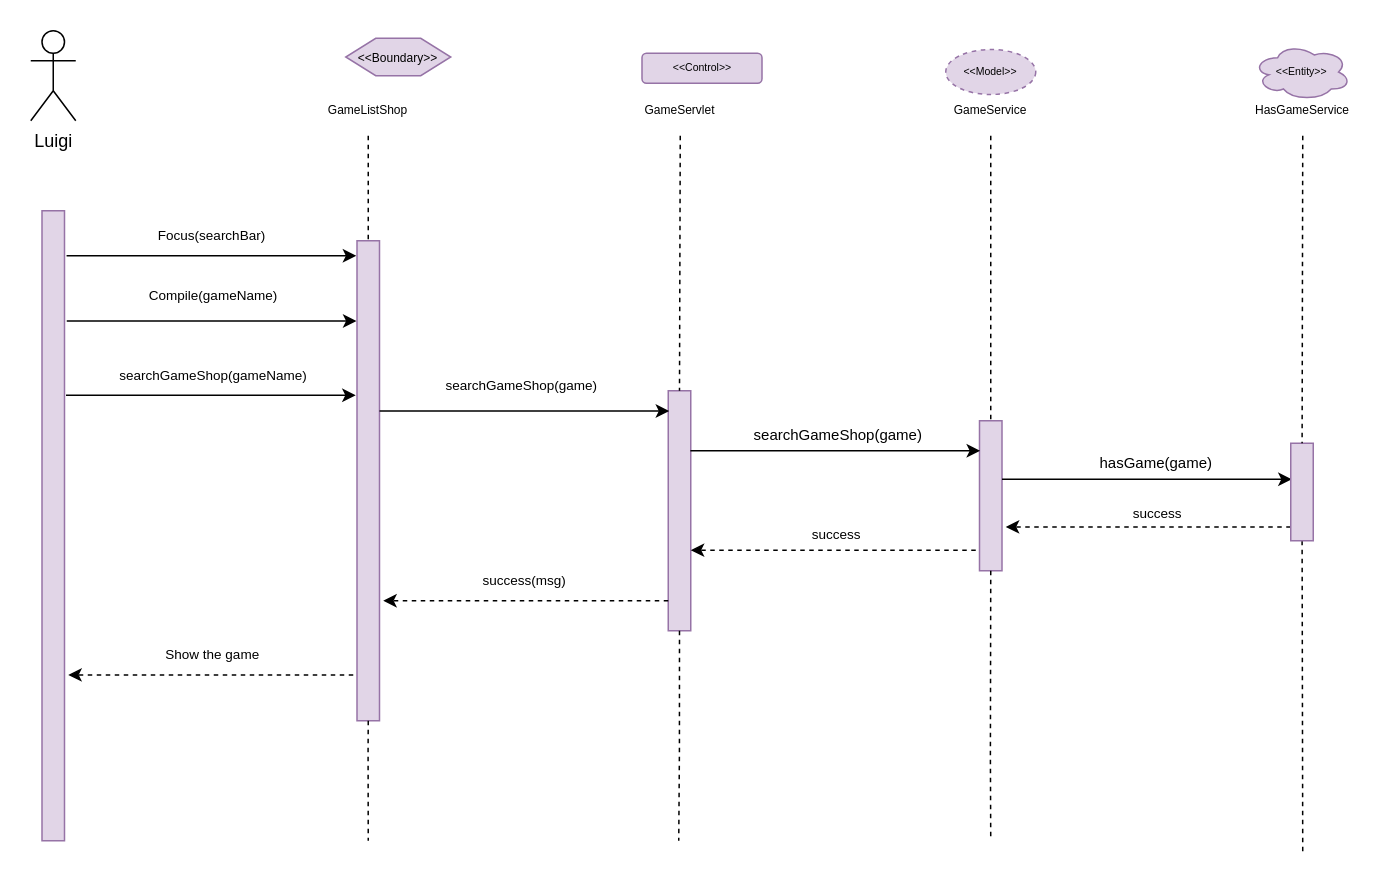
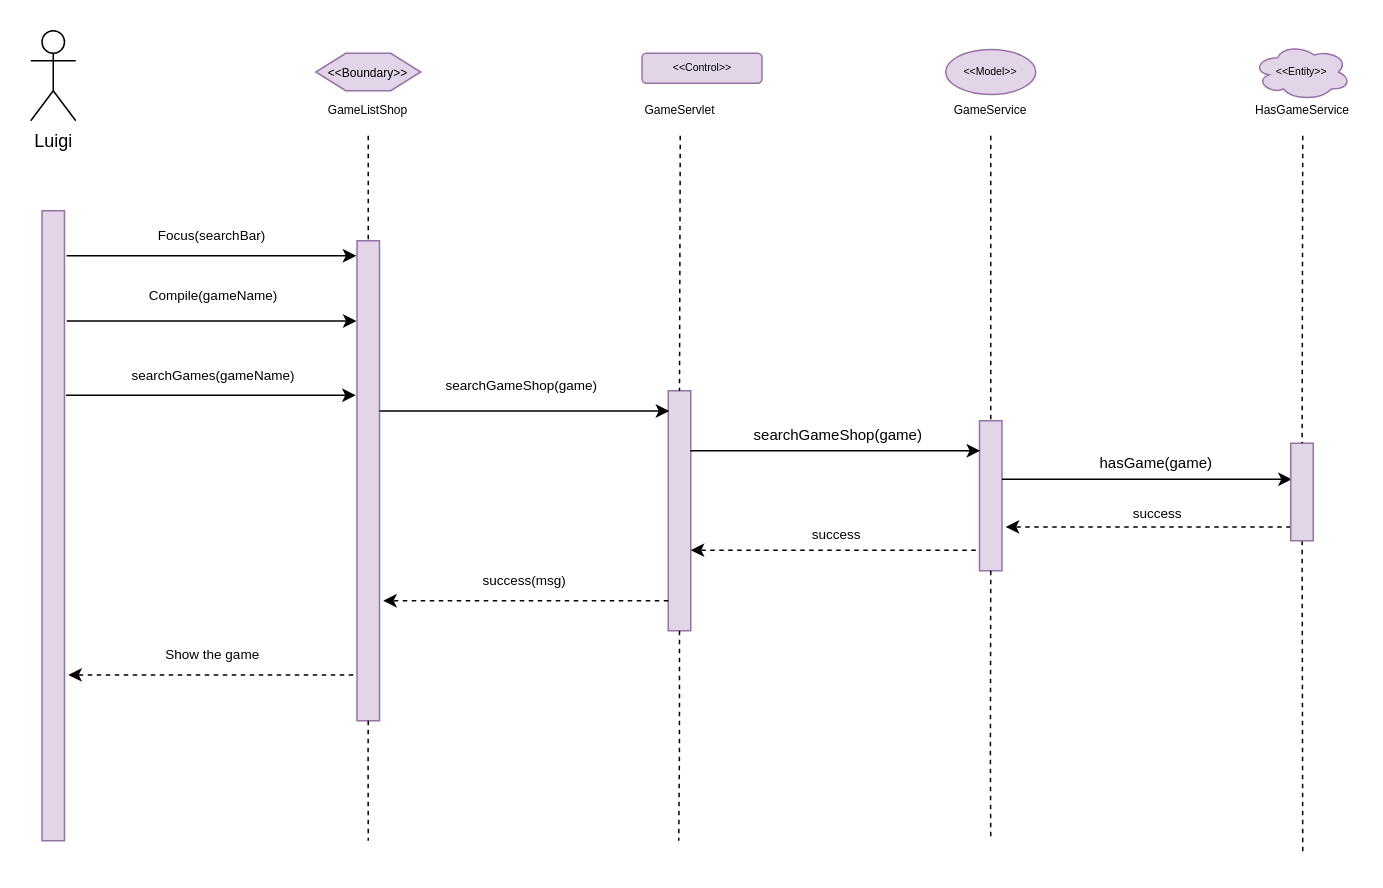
(398, 57) -> (368, 72)
(991, 72) -> (991, 72)
(214, 376) -> (214, 376)
